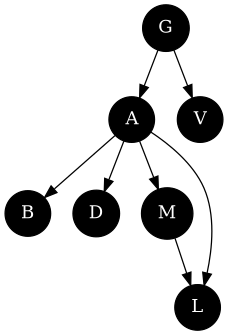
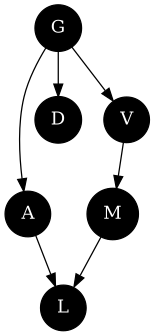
(147, 159) -> (121, 159)
(116, 160) -> (58, 68)
(28, 213) -> none
